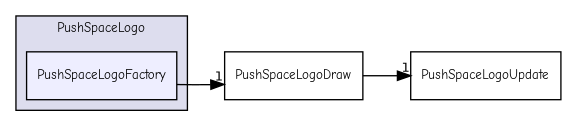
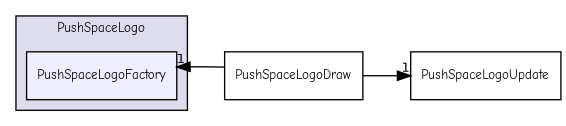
(196, 85) -> (207, 67)
